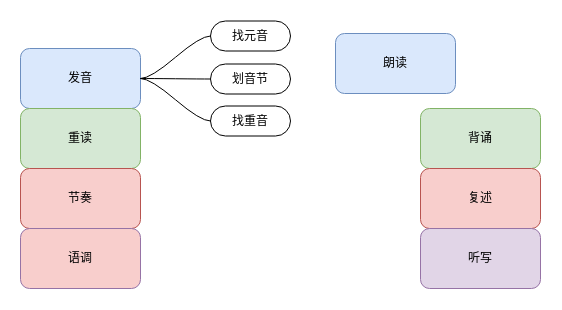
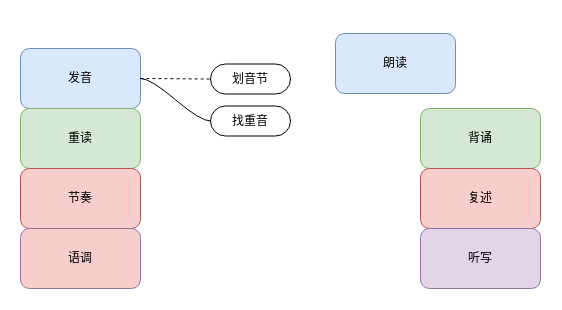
(251, 36) -> none
(178, 55) -> none
(177, 79) -> (177, 79)
